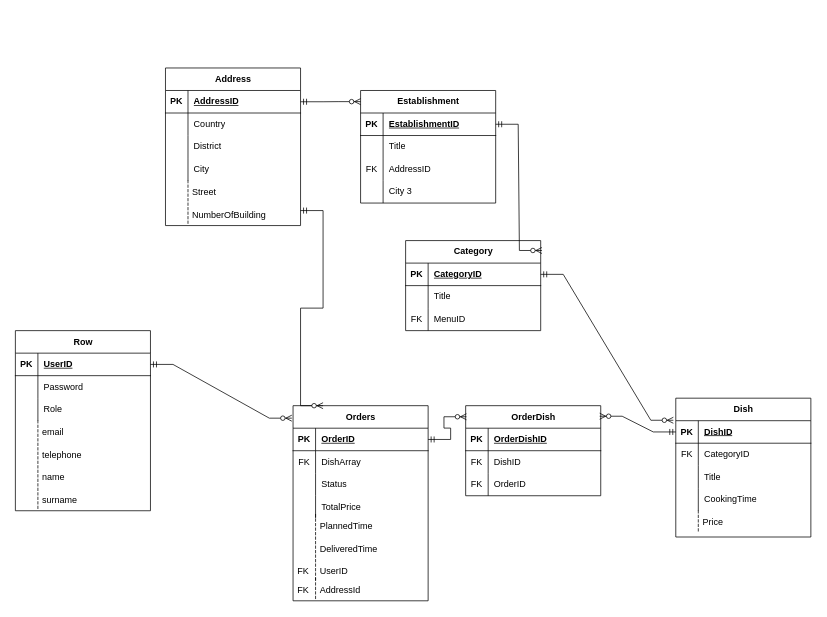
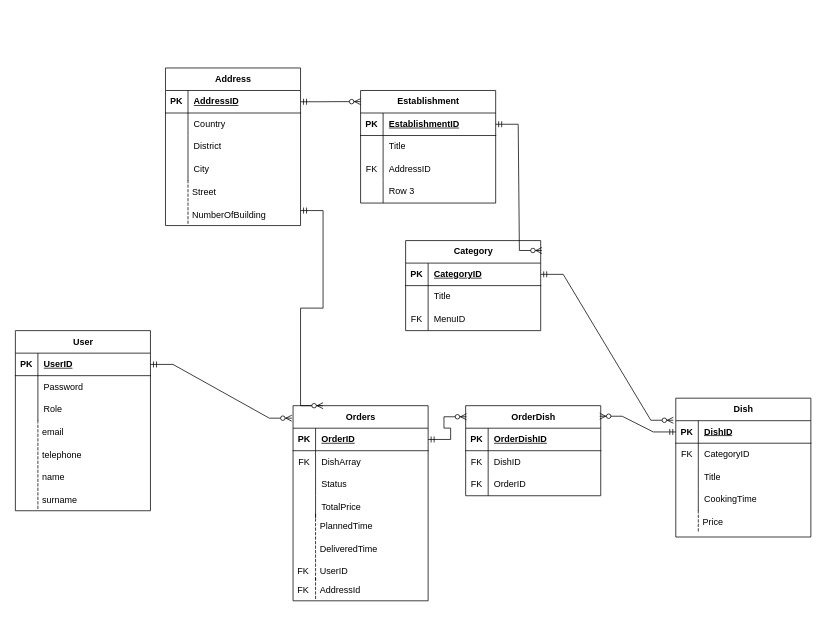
(402, 192) -> (400, 192)
(83, 342) -> (83, 342)
